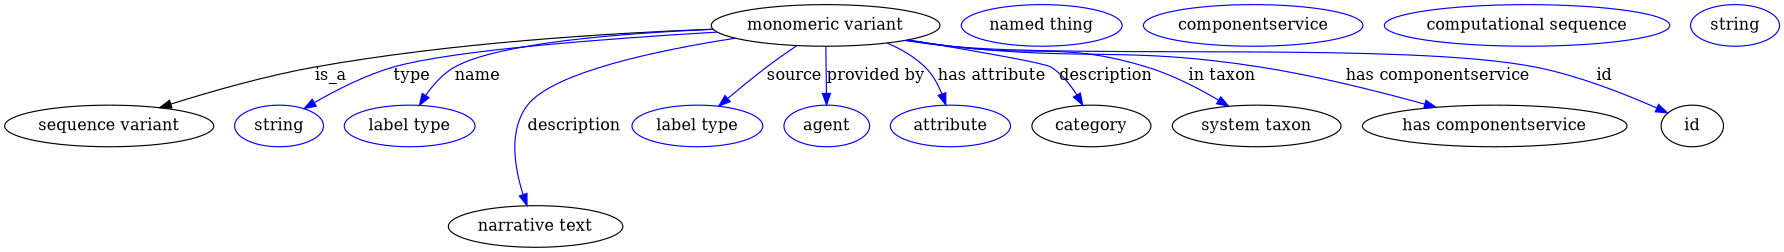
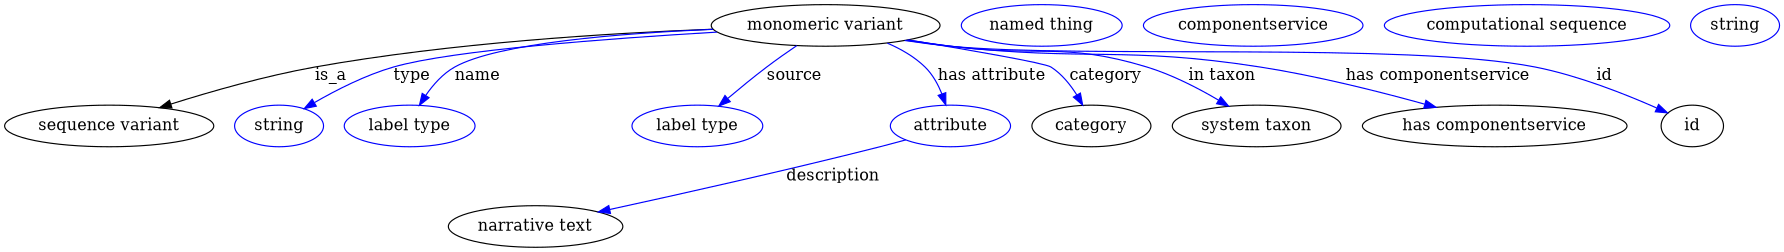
(582, 73) -> (758, 176)
(1106, 76) -> (1106, 76)
(827, 126) -> none
